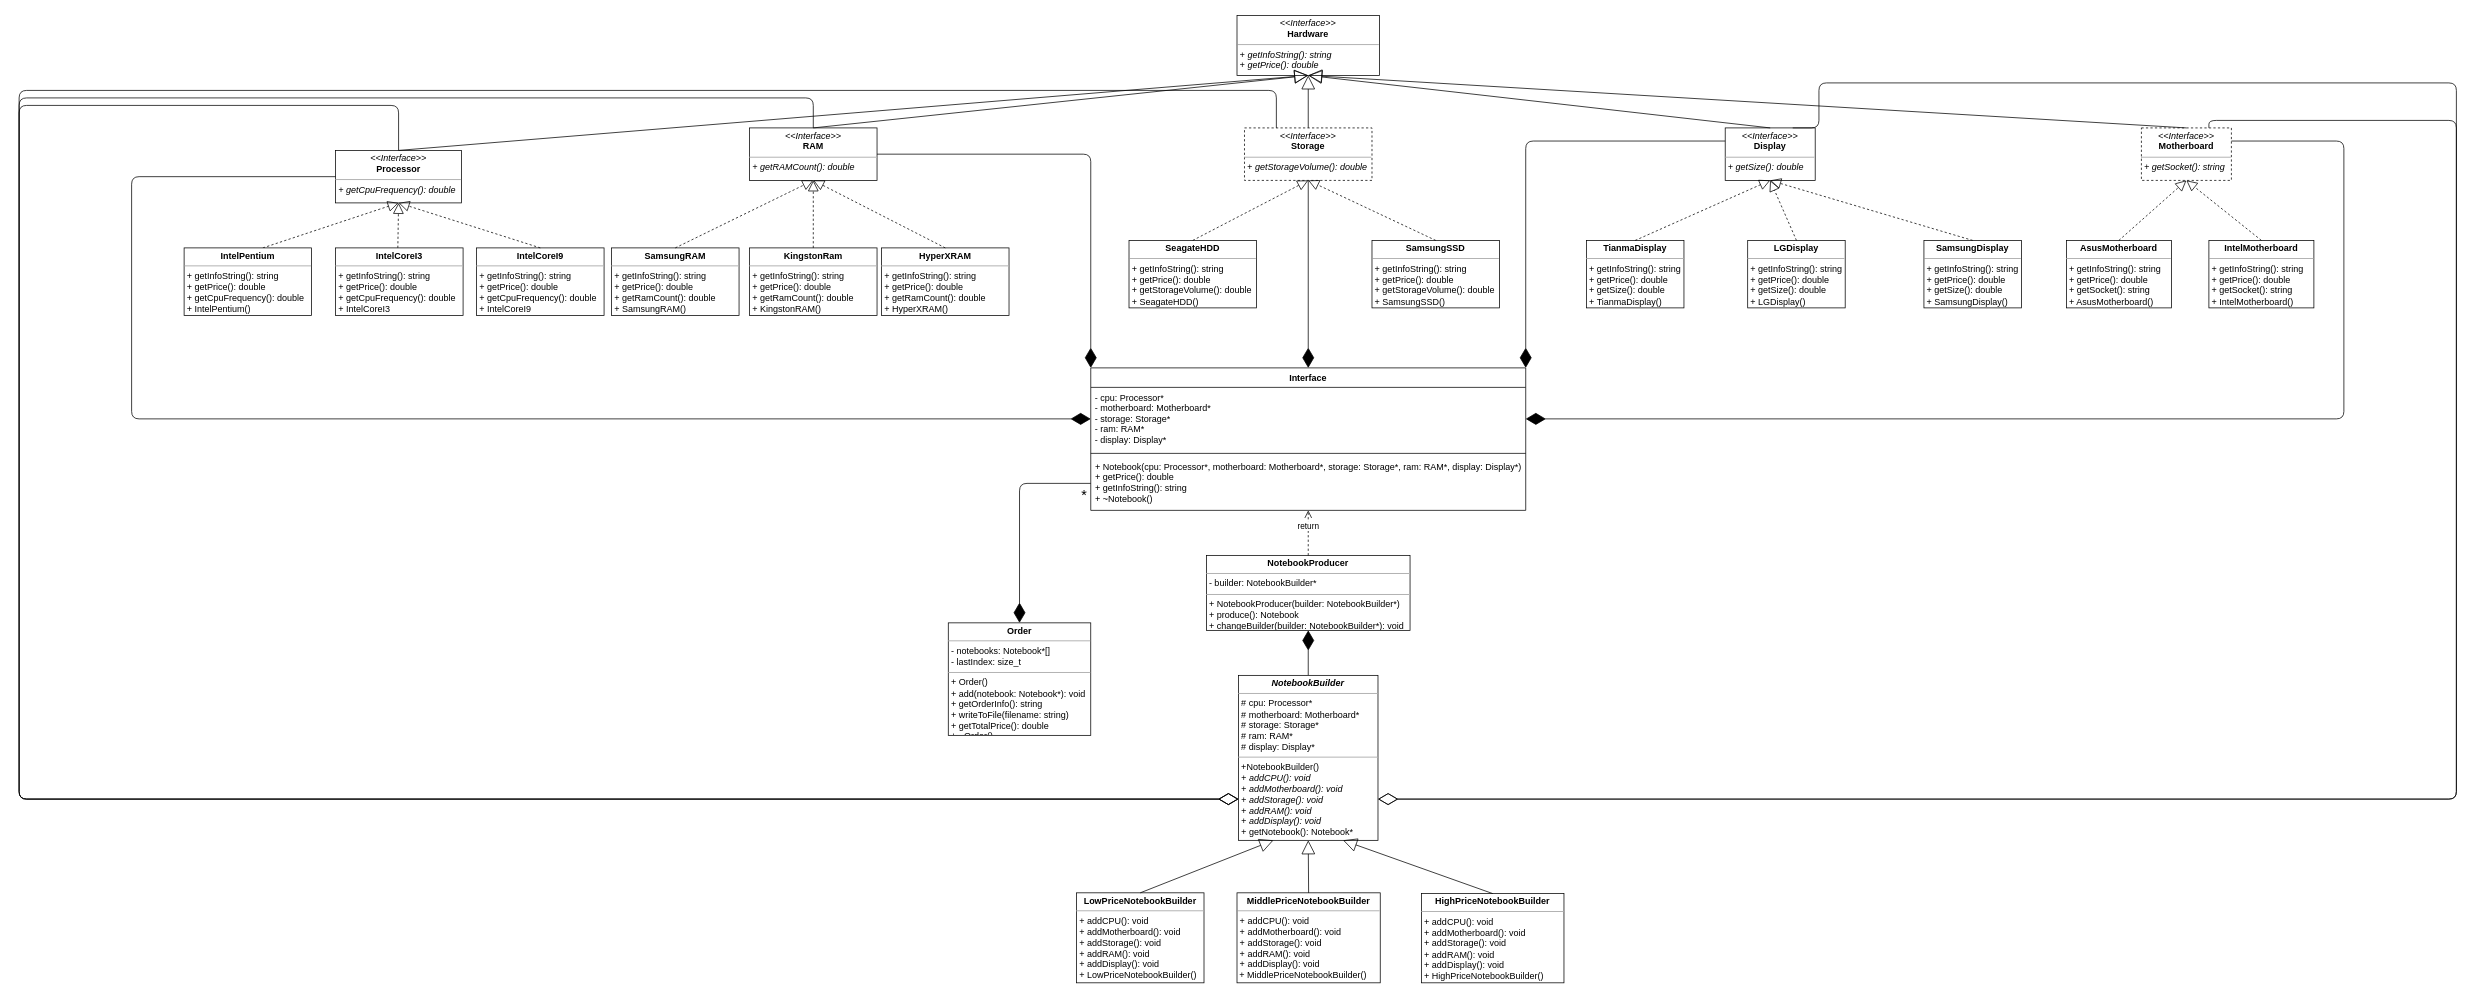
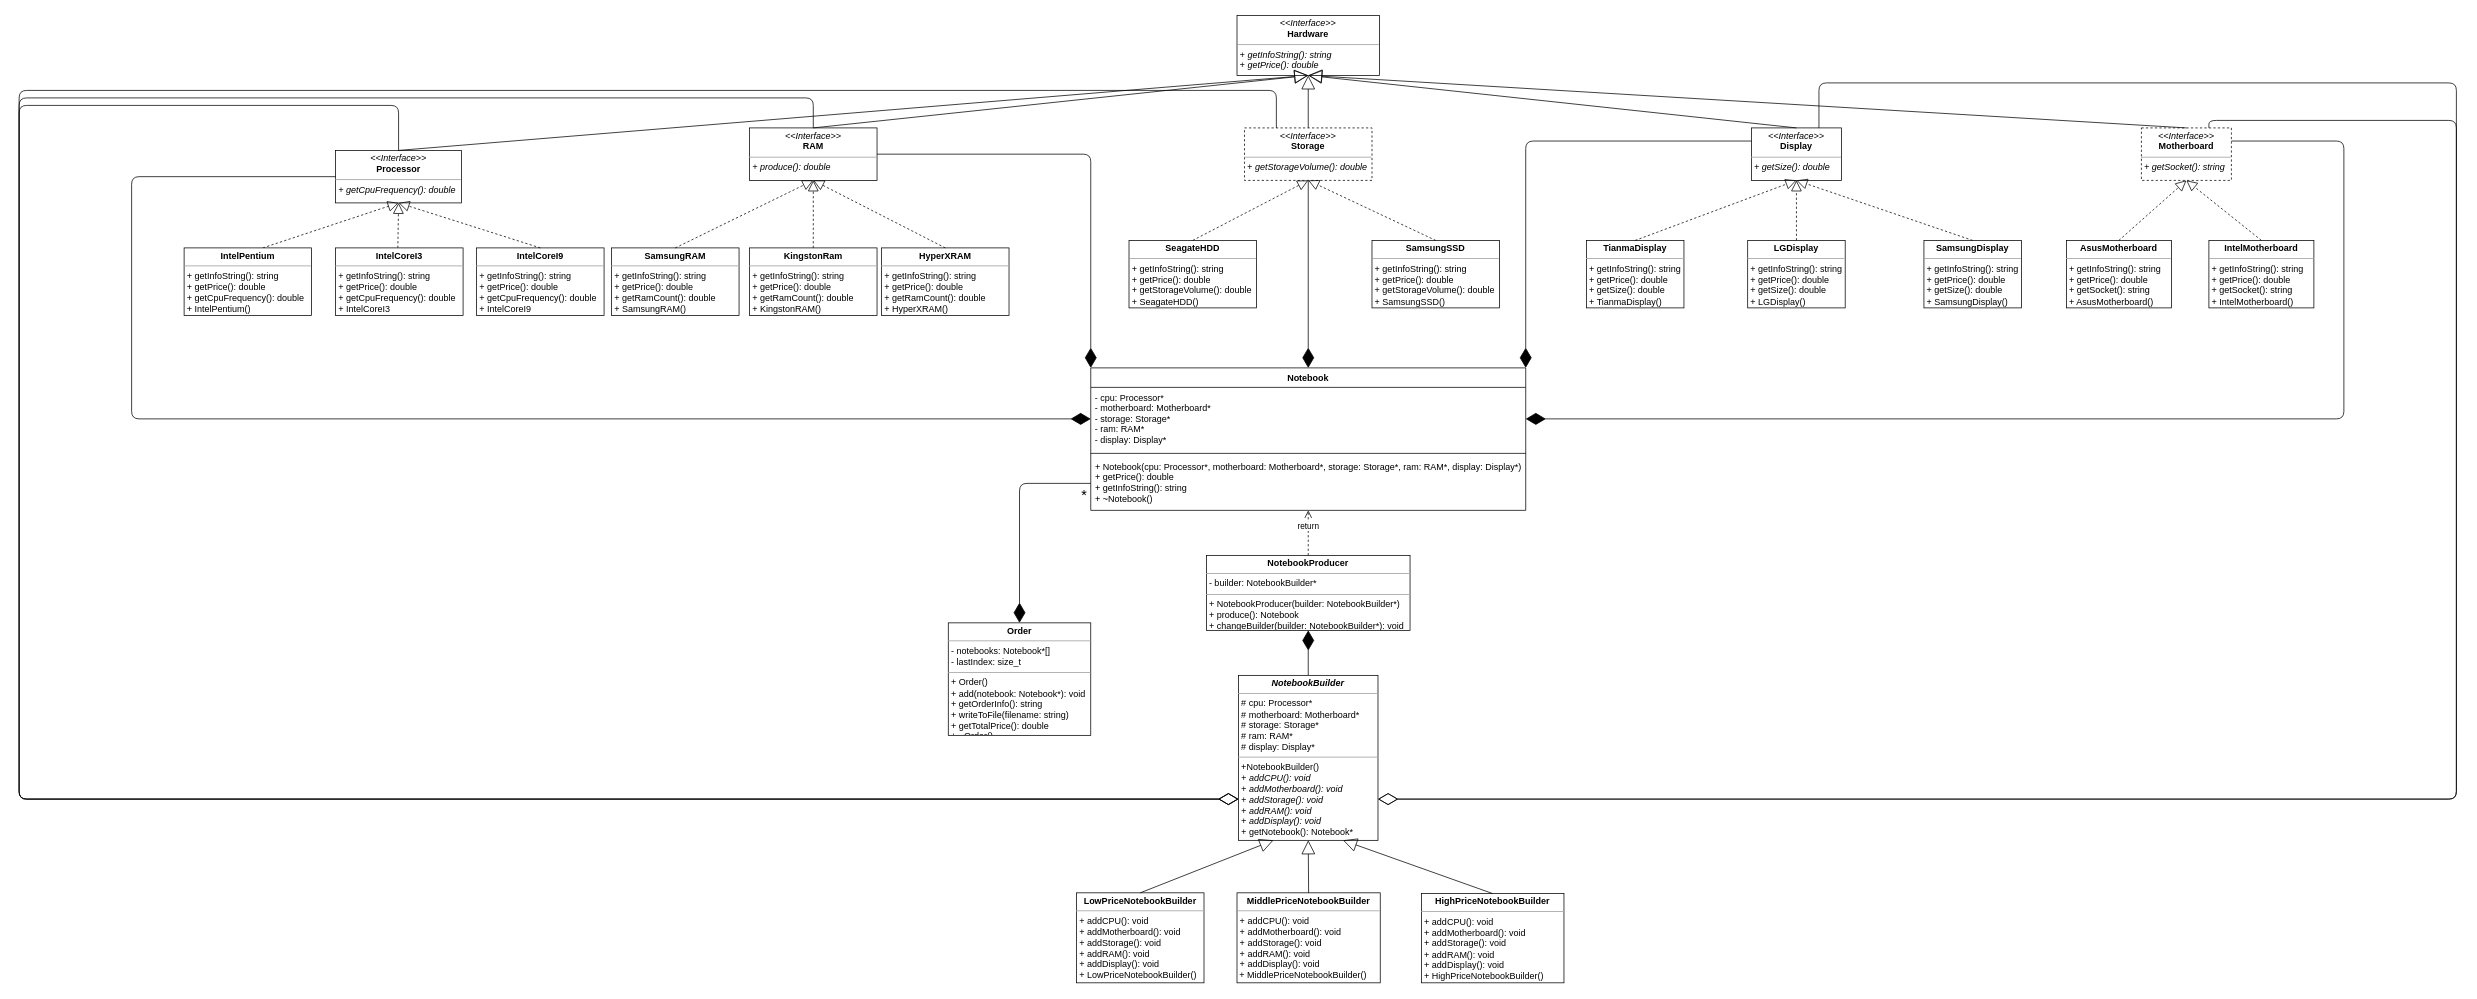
(803, 144) -> (793, 144)
(1770, 154) -> (1797, 154)
(1308, 378) -> (1308, 378)
